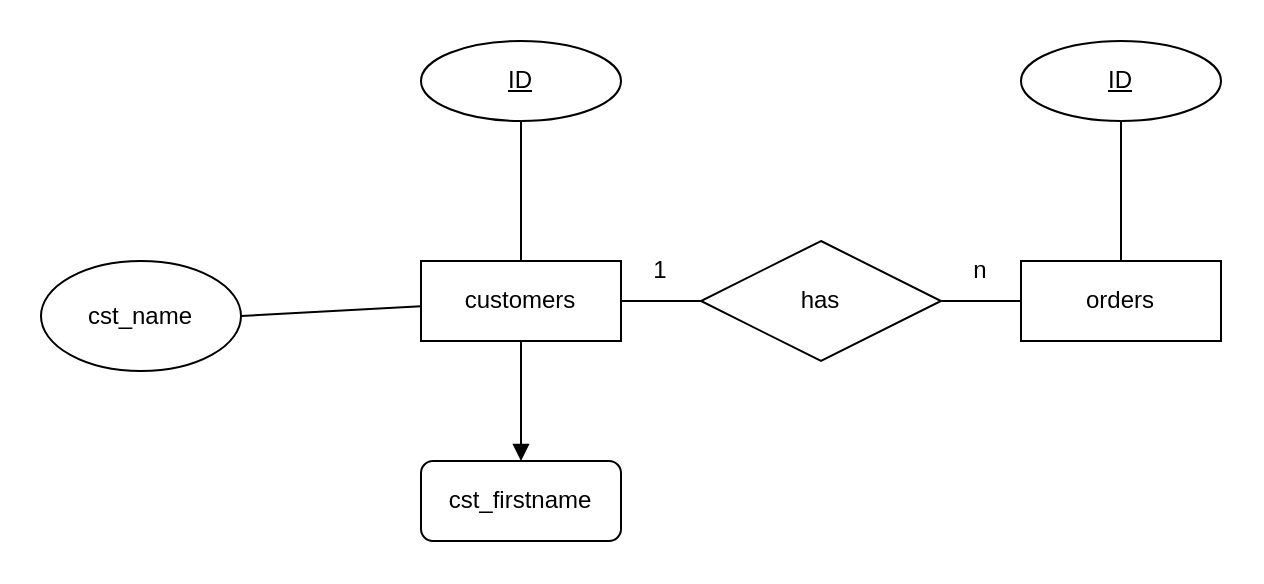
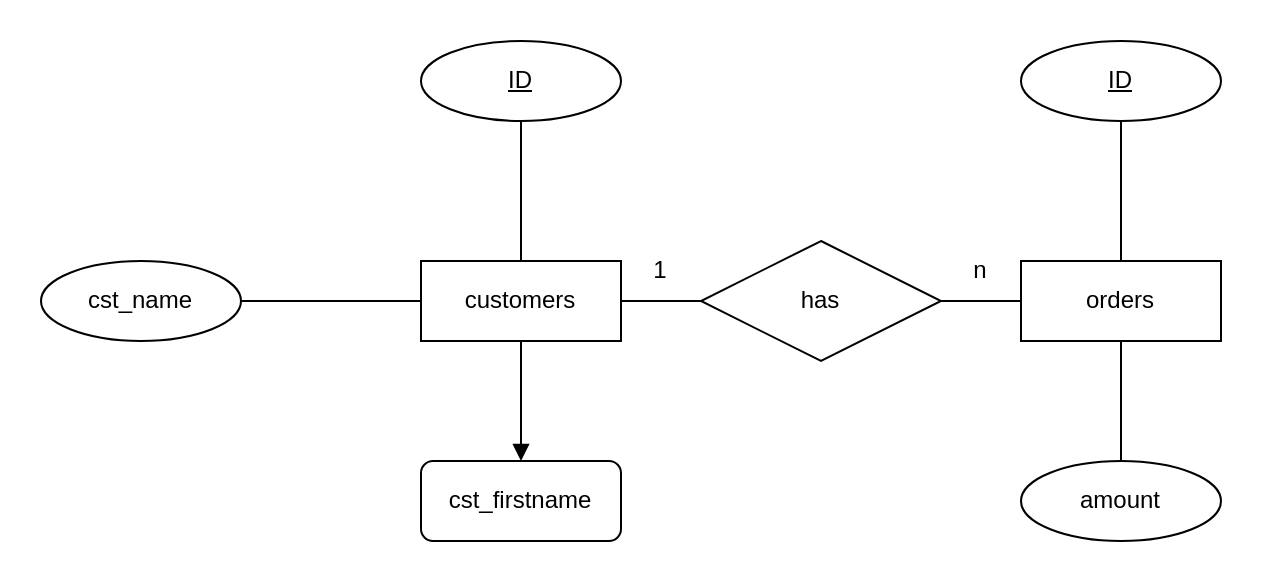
(141, 316) -> (141, 301)
none -> (1121, 401)
none -> (1121, 501)
